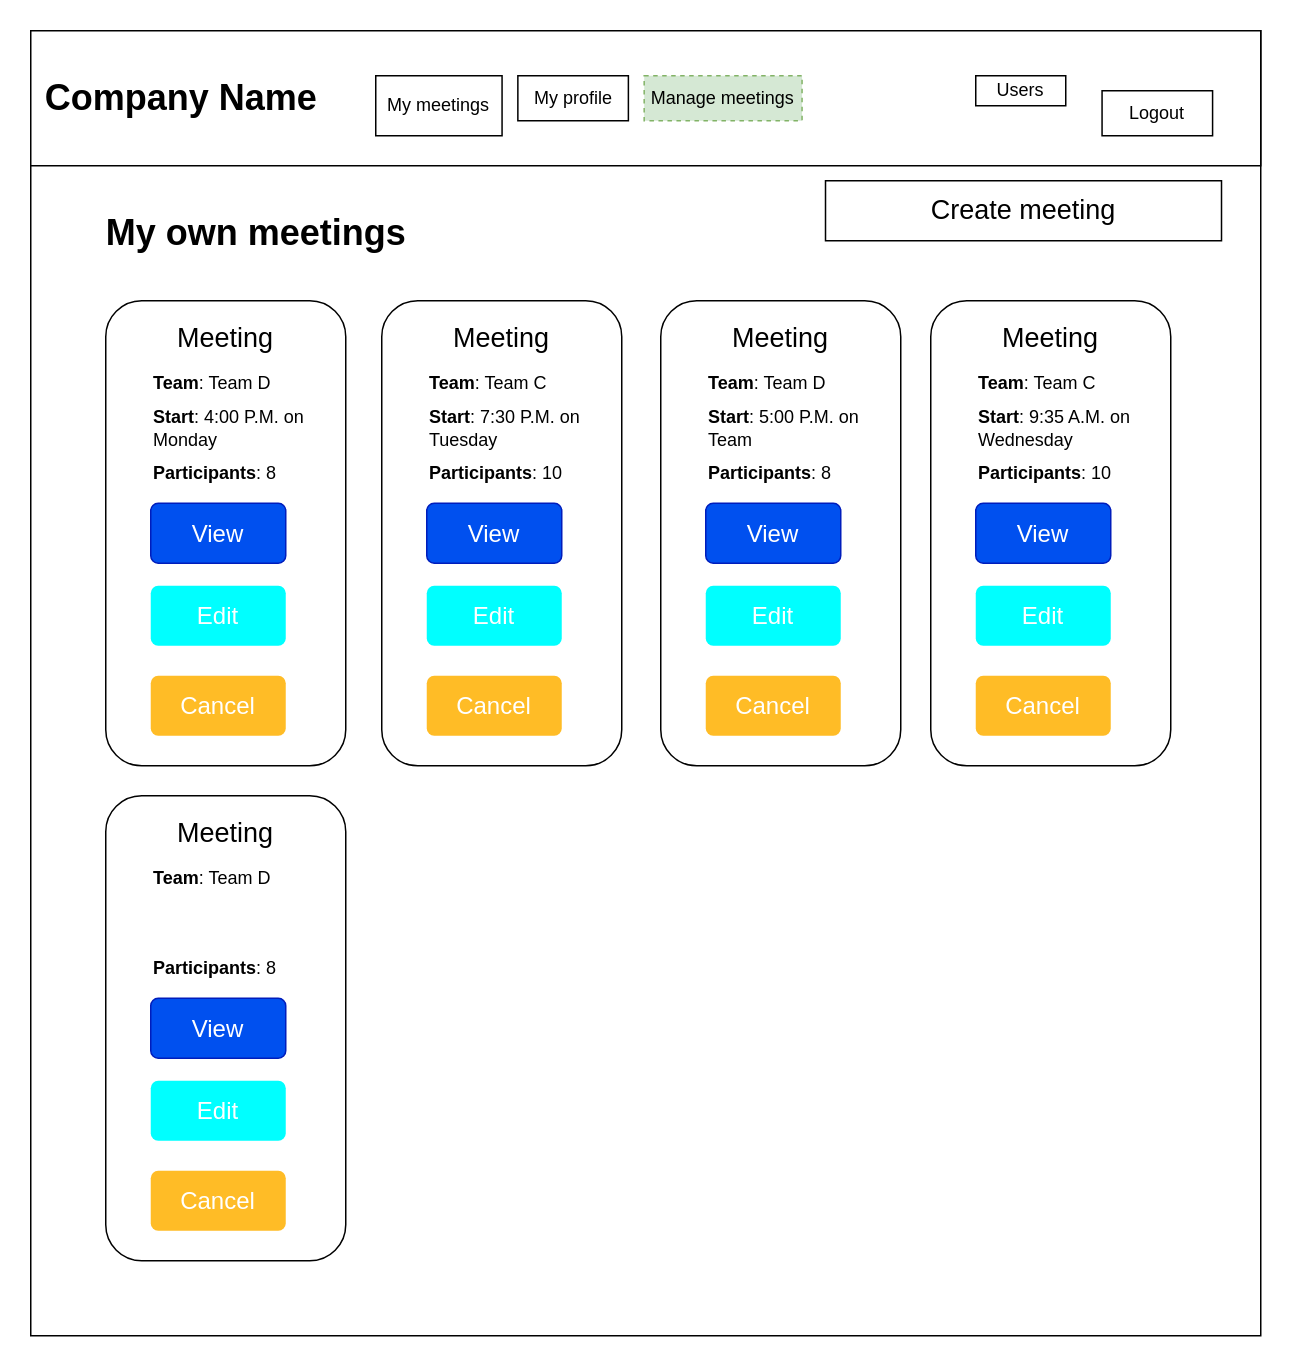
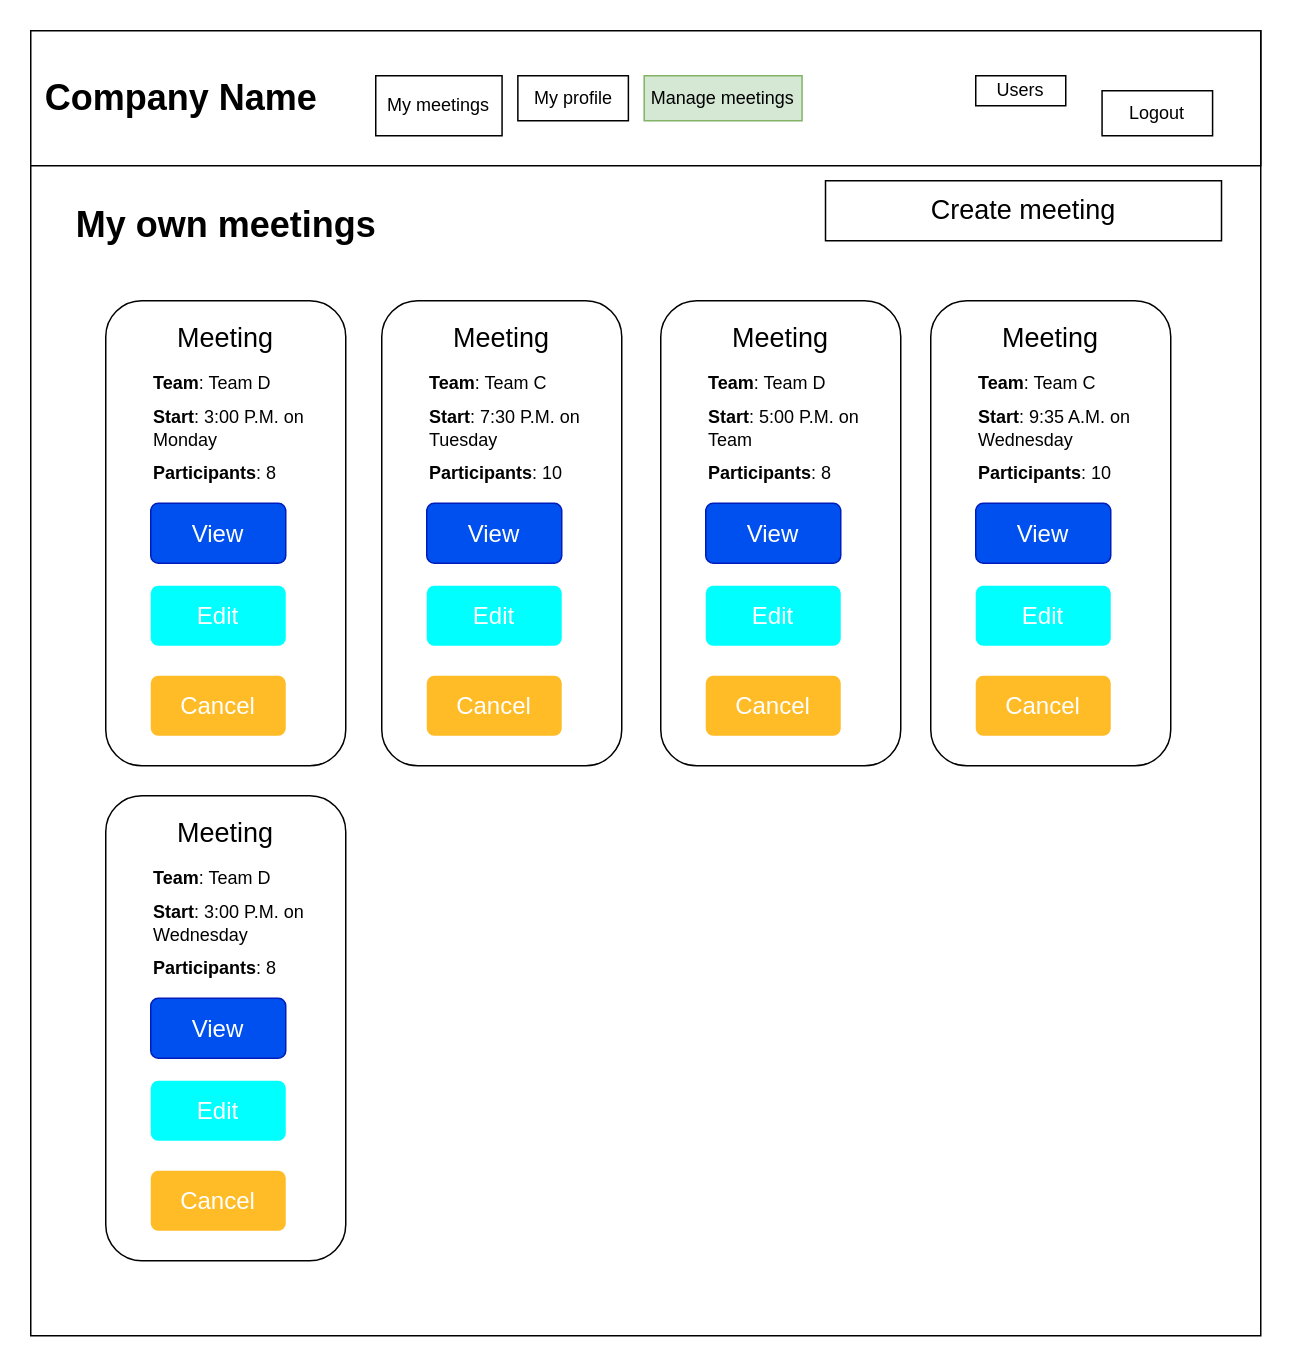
(723, 98) -> (723, 98)
(256, 233) -> (226, 226)
(235, 428) -> (235, 428)
none -> (233, 923)
